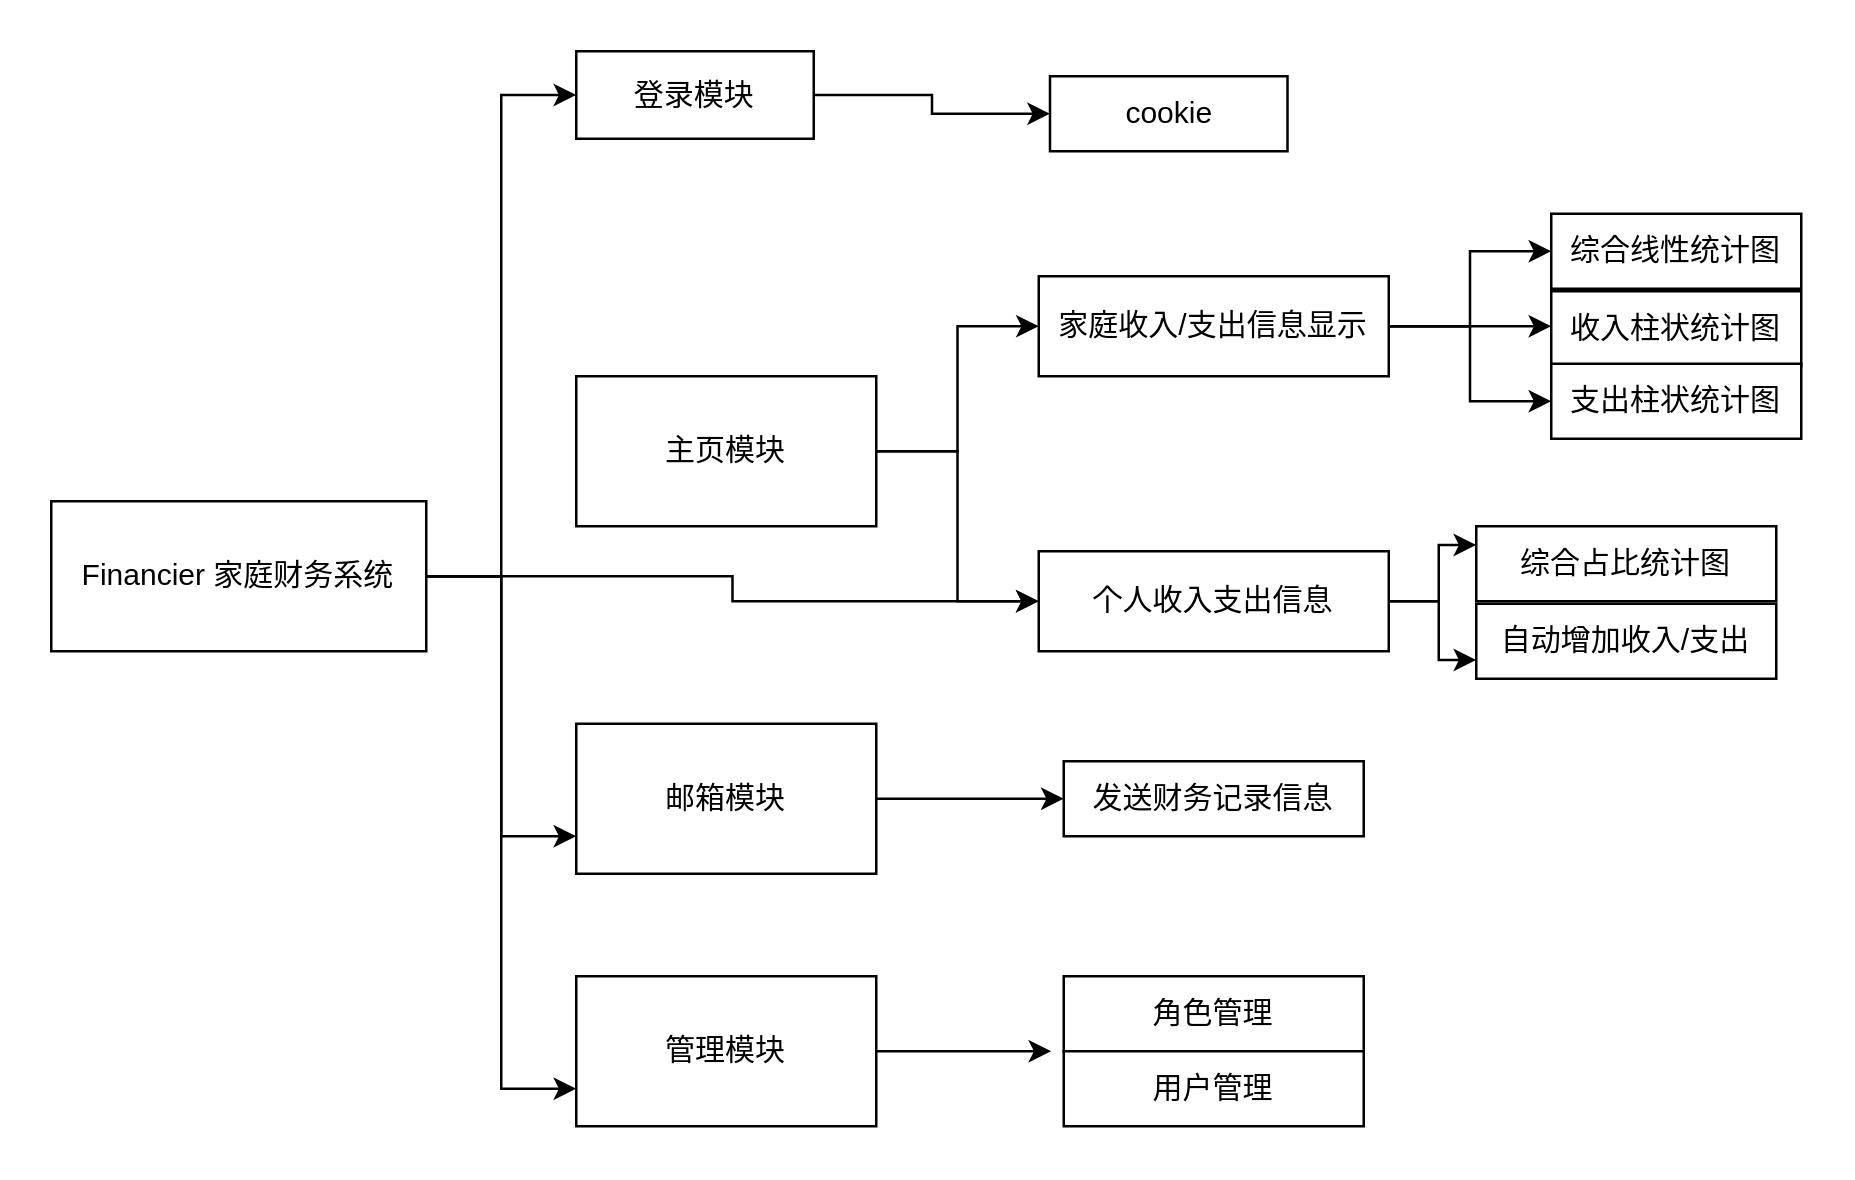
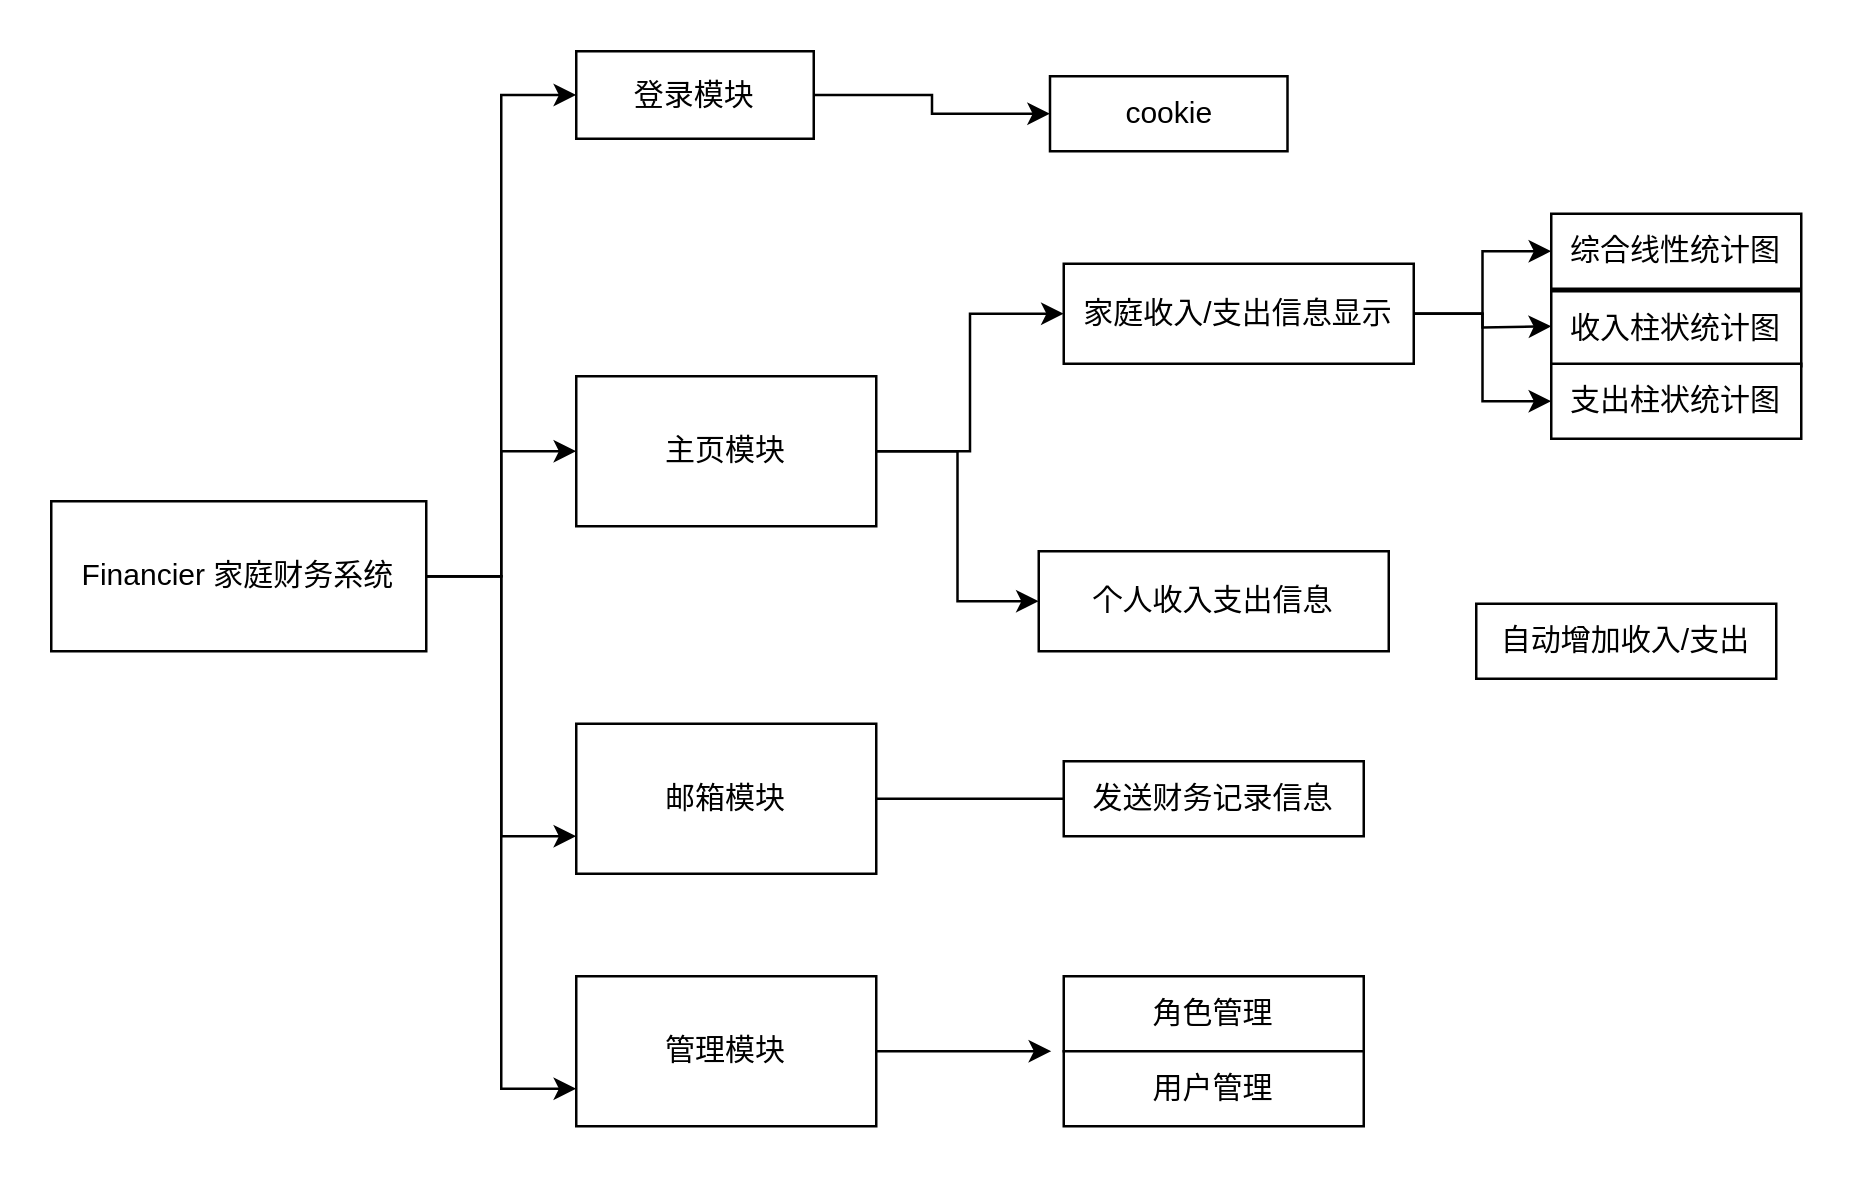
(1214, 326) -> (1239, 314)
(1439, 562) -> none
(1626, 564) -> none
(733, 585) -> (532, 451)
(1439, 642) -> none
(1045, 799) -> (1052, 799)
